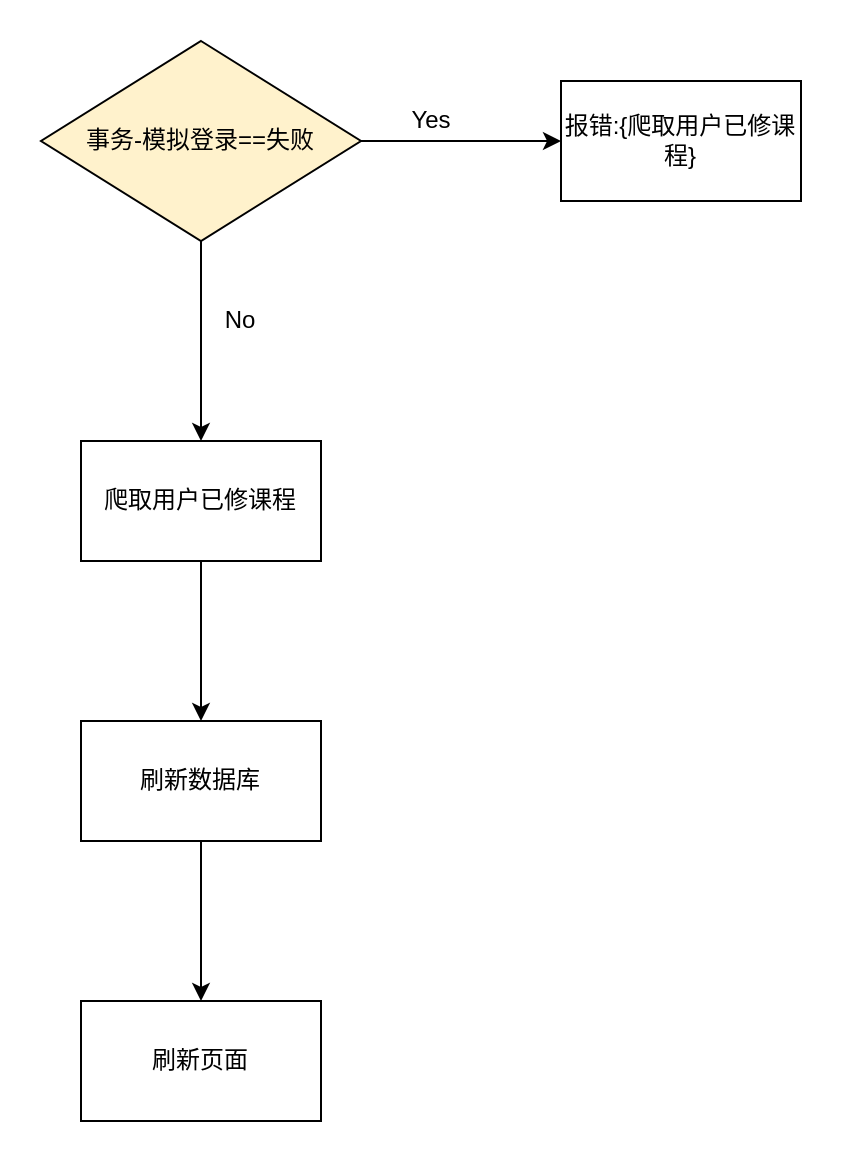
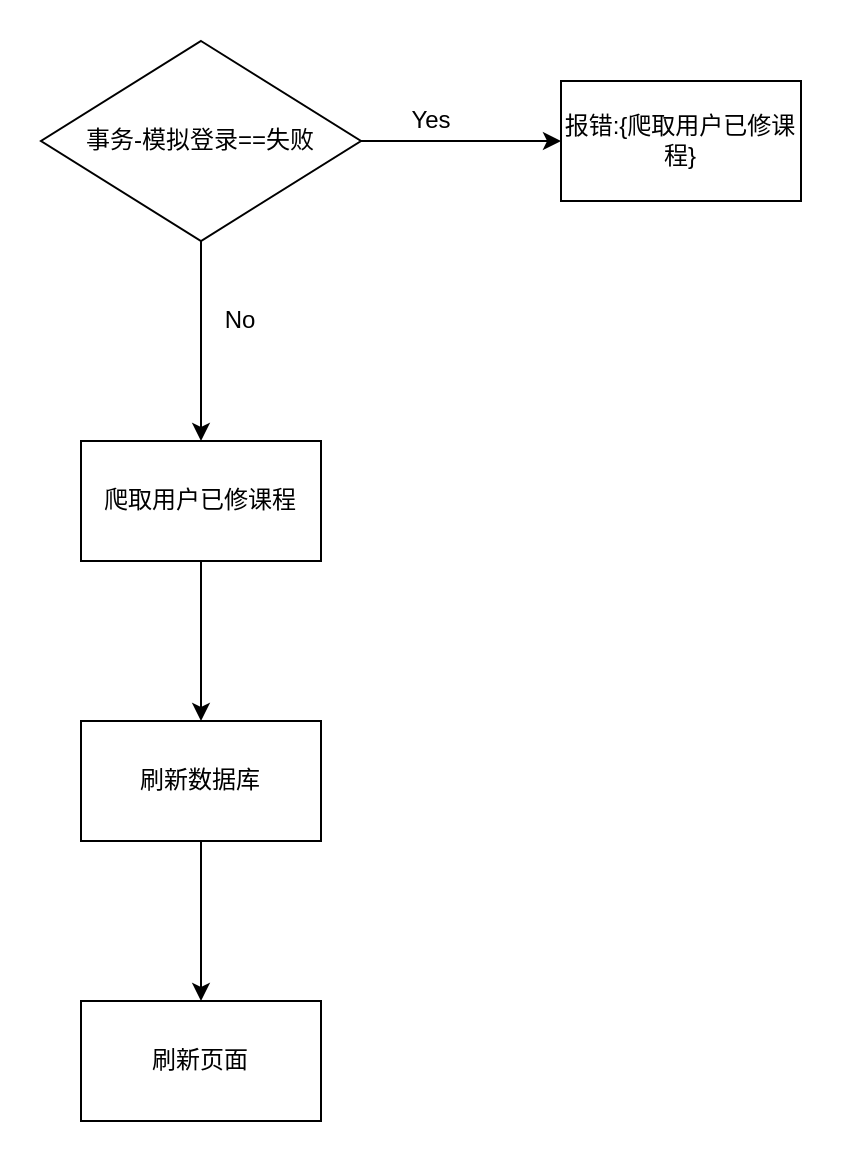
(201, 141) -> (201, 141)
